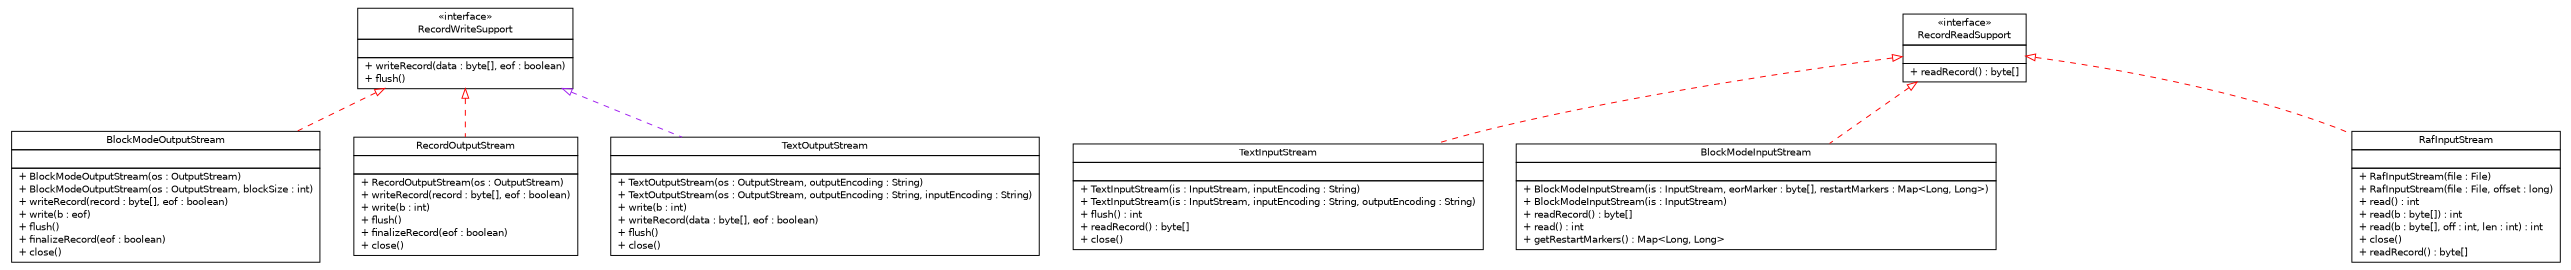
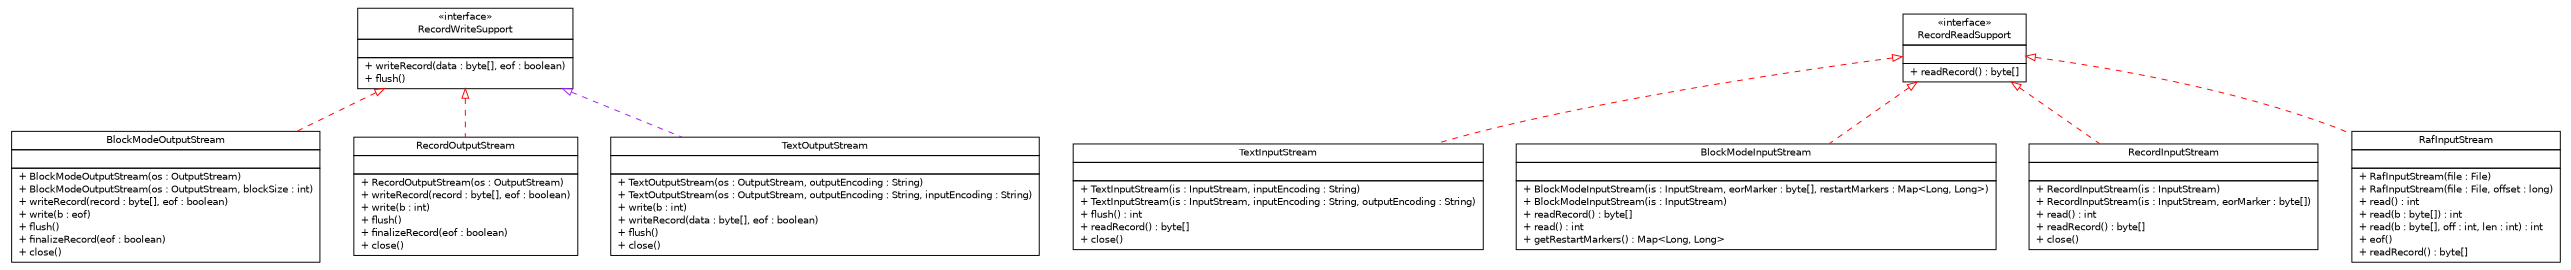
none -> (2173, 196)
(2380, 240) -> (2376, 240)
